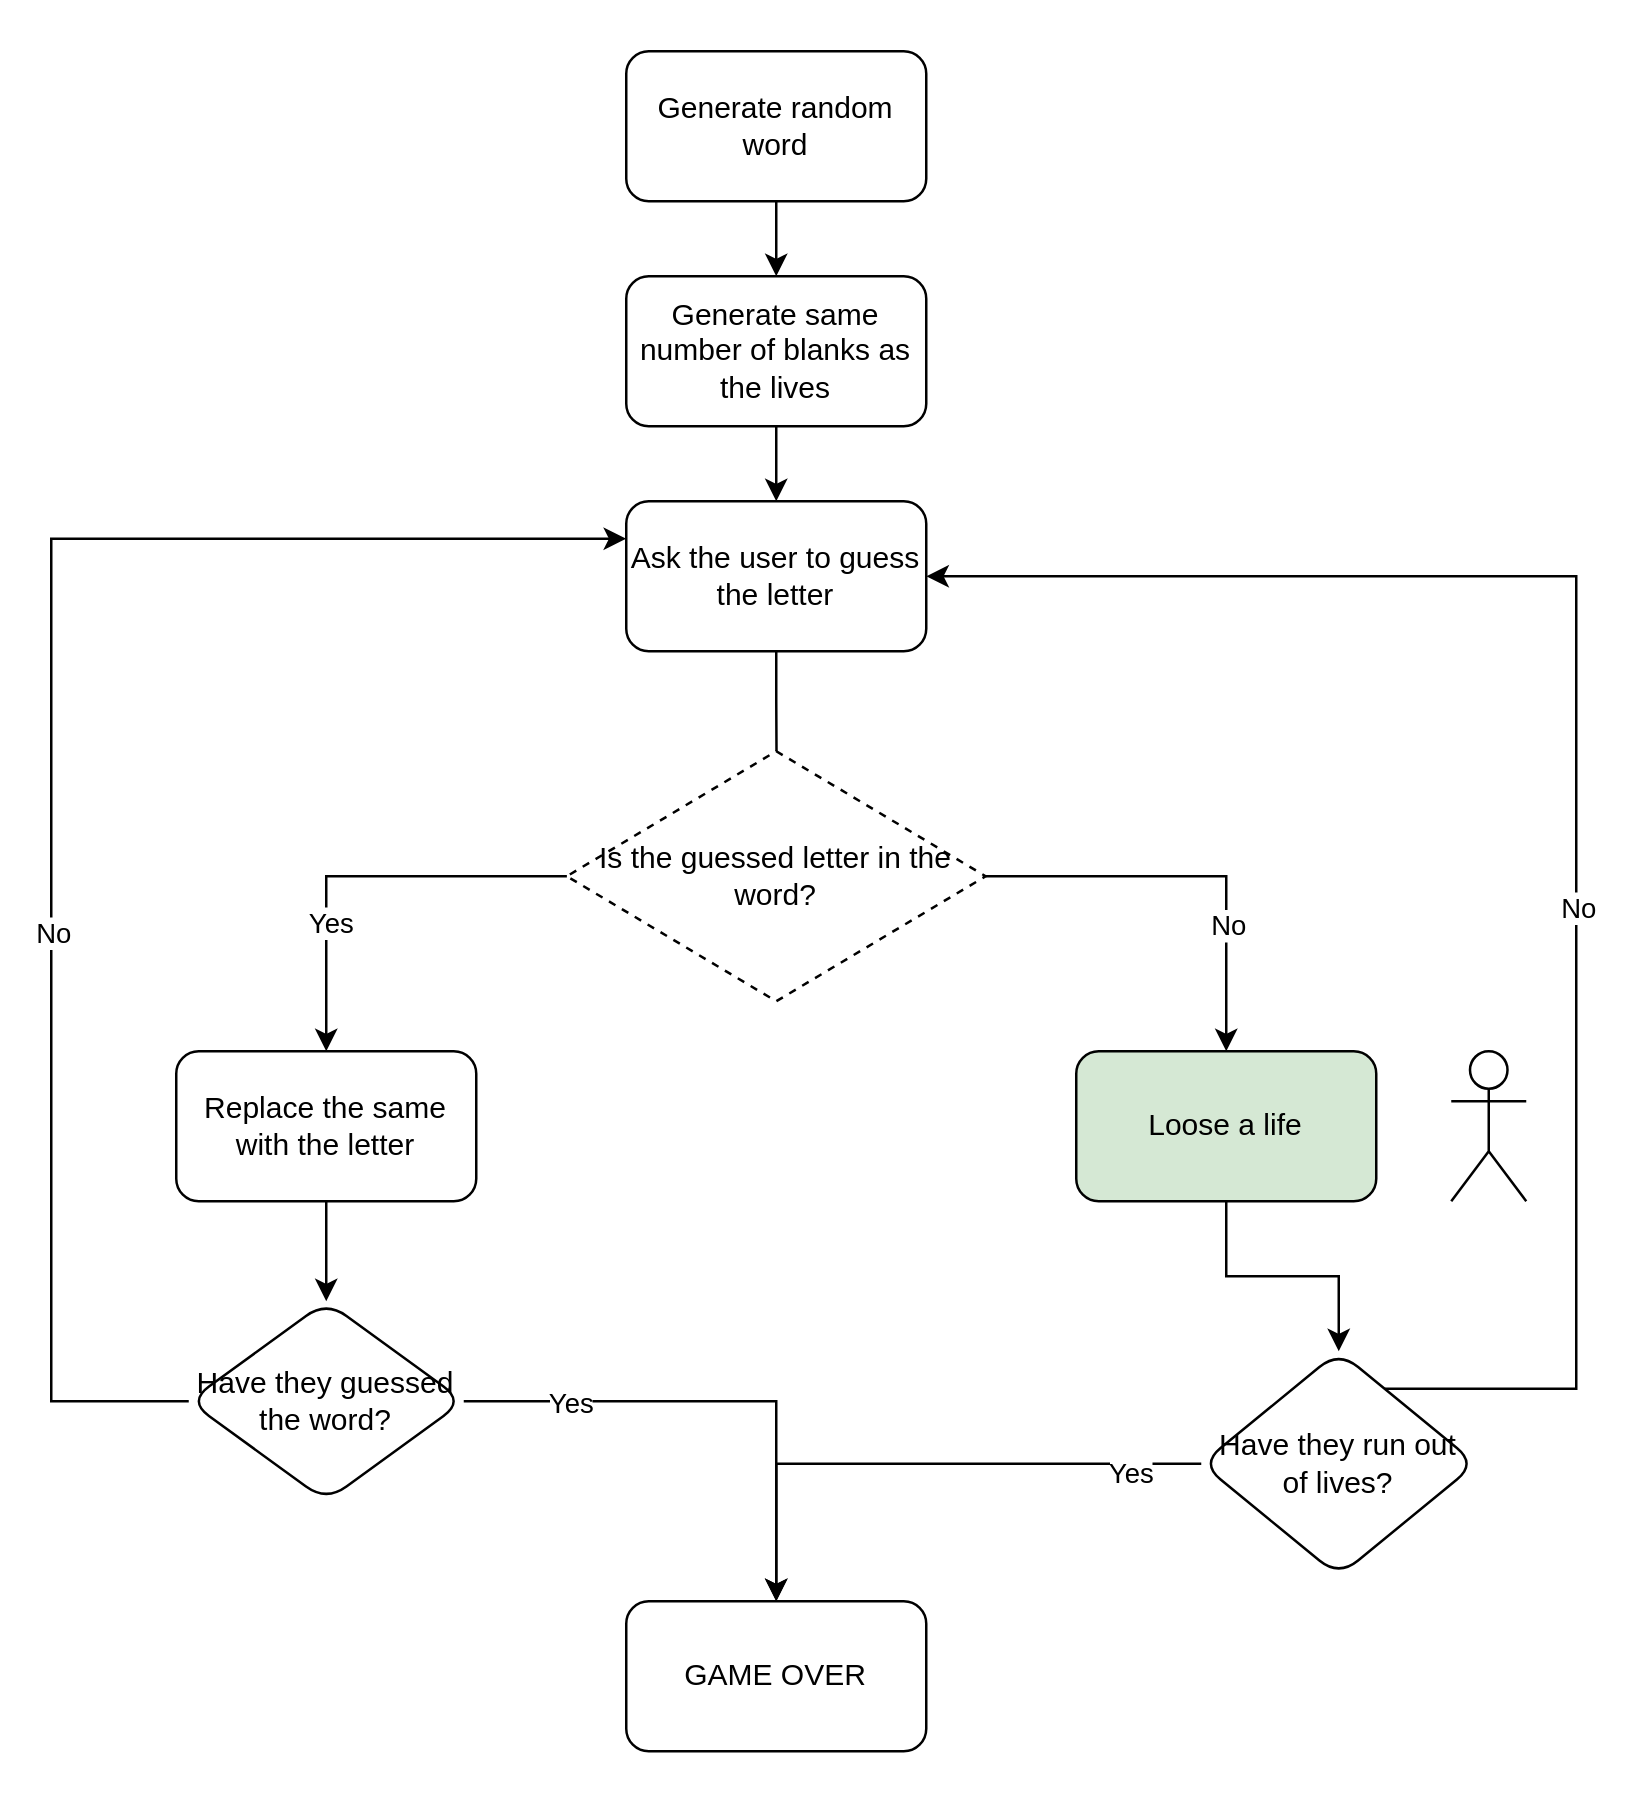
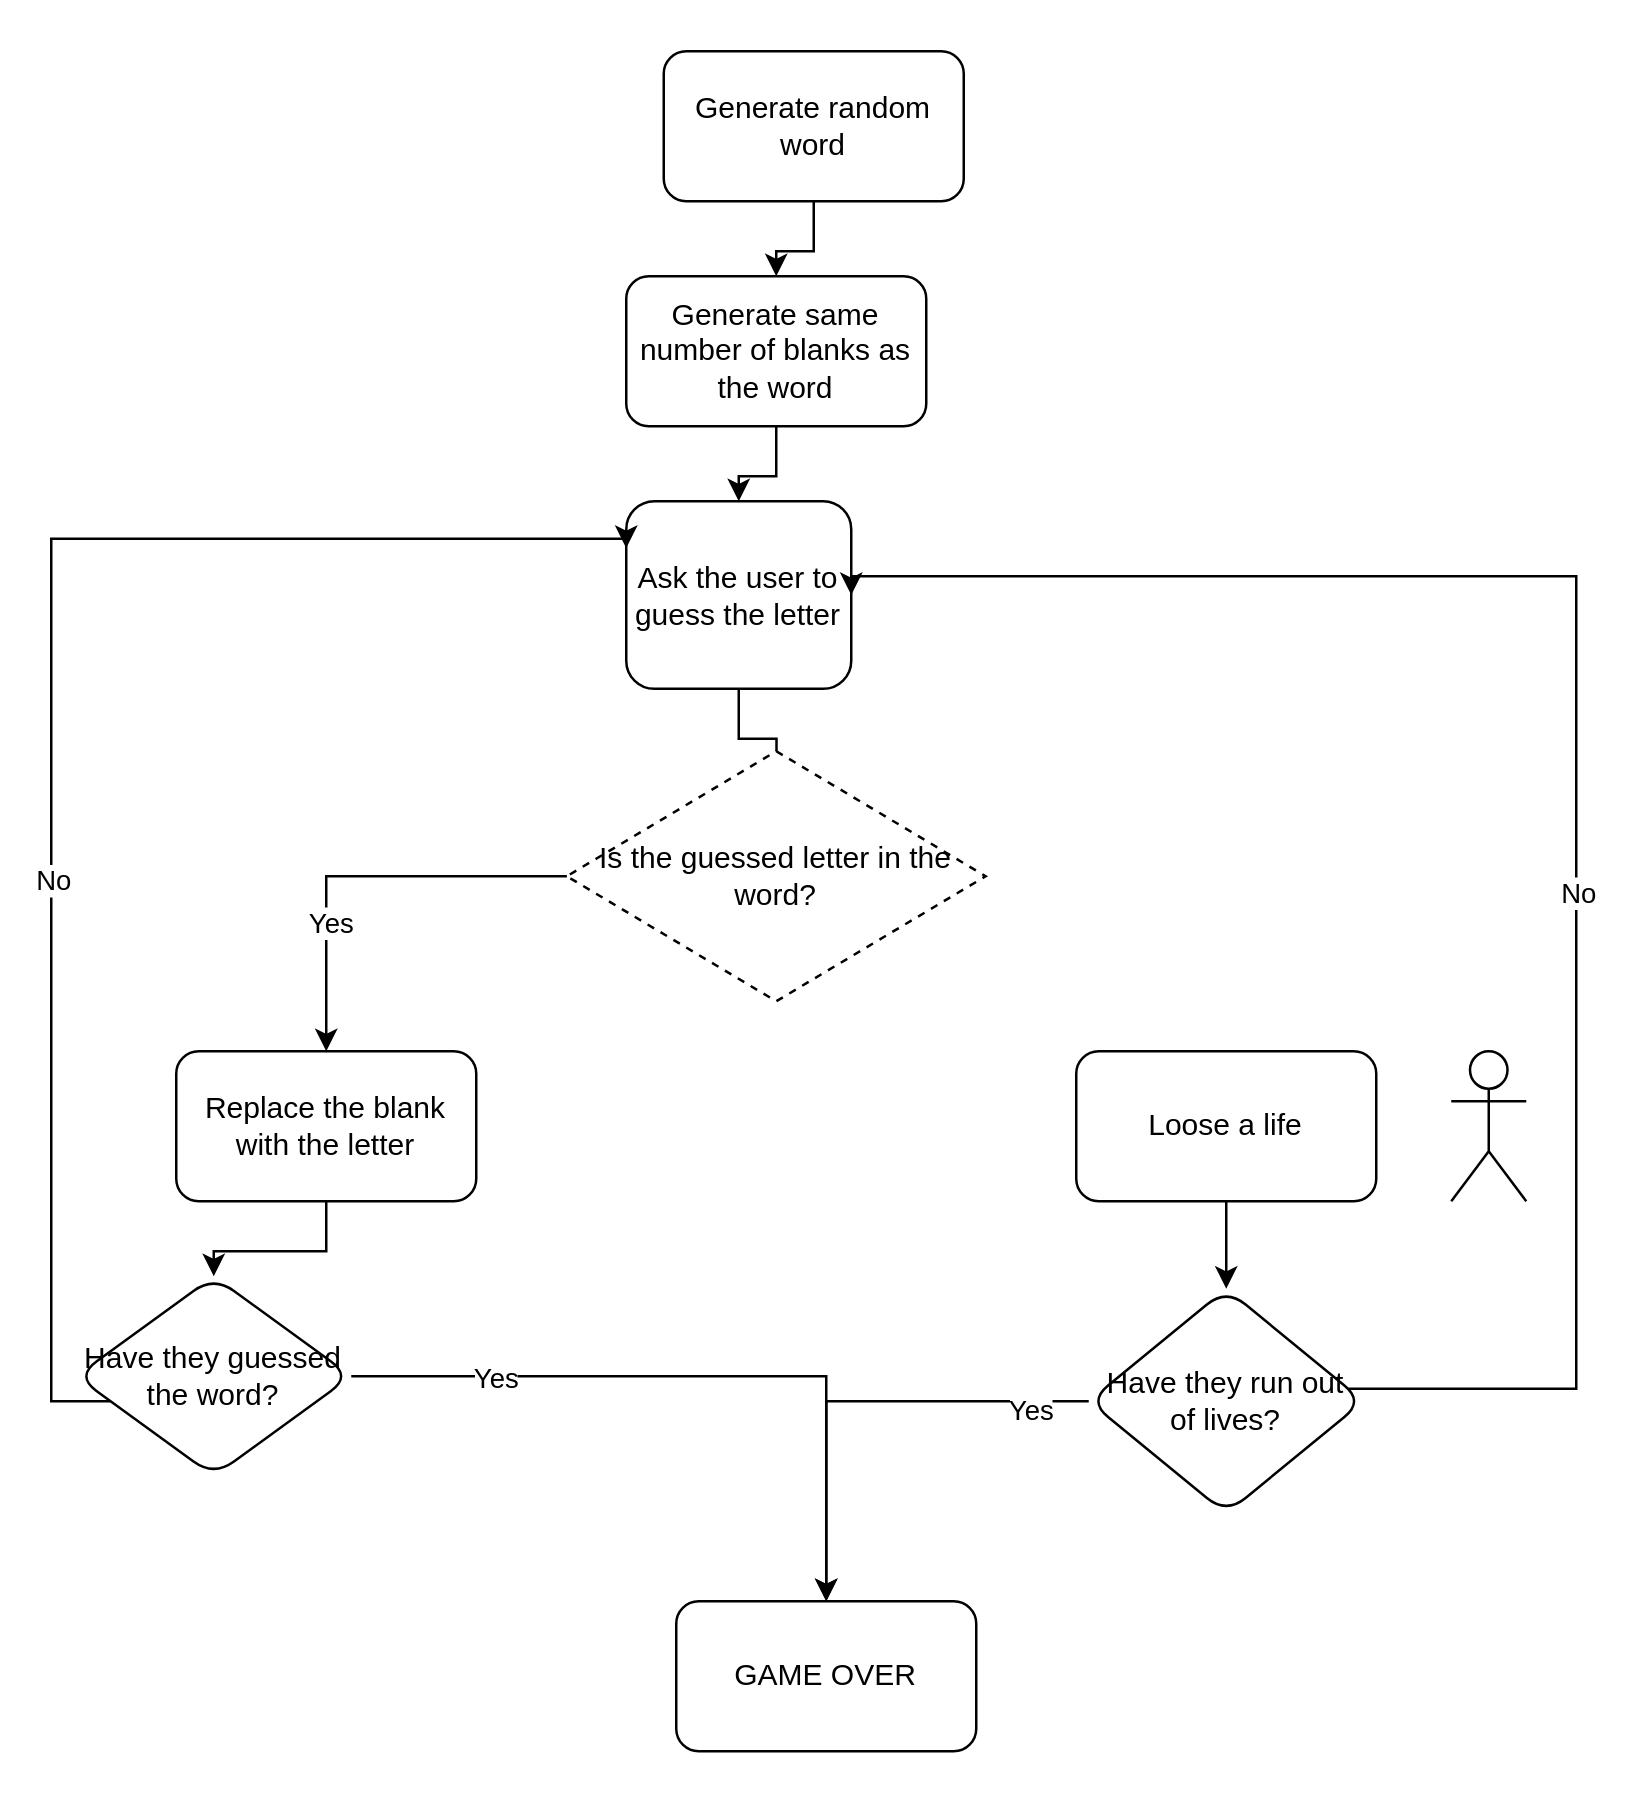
(776, 126) -> (814, 126)
(776, 351) -> (776, 351)
(776, 576) -> (739, 595)
(1185, 876) -> none
(326, 1126) -> (326, 1126)
(1226, 1126) -> (1226, 1126)
(326, 1401) -> (214, 1376)
(1339, 1464) -> (1226, 1401)
(776, 1676) -> (826, 1676)
